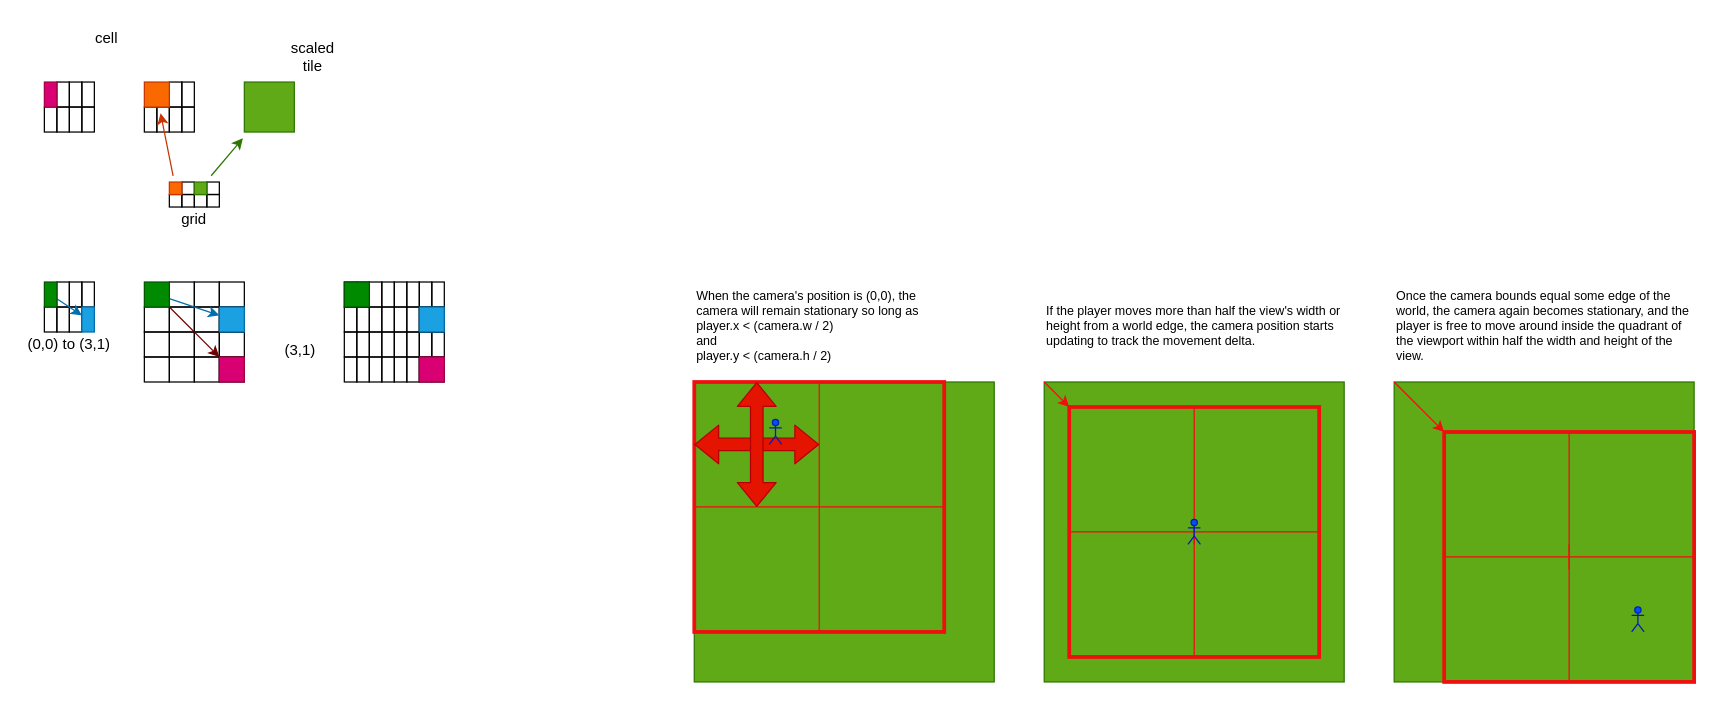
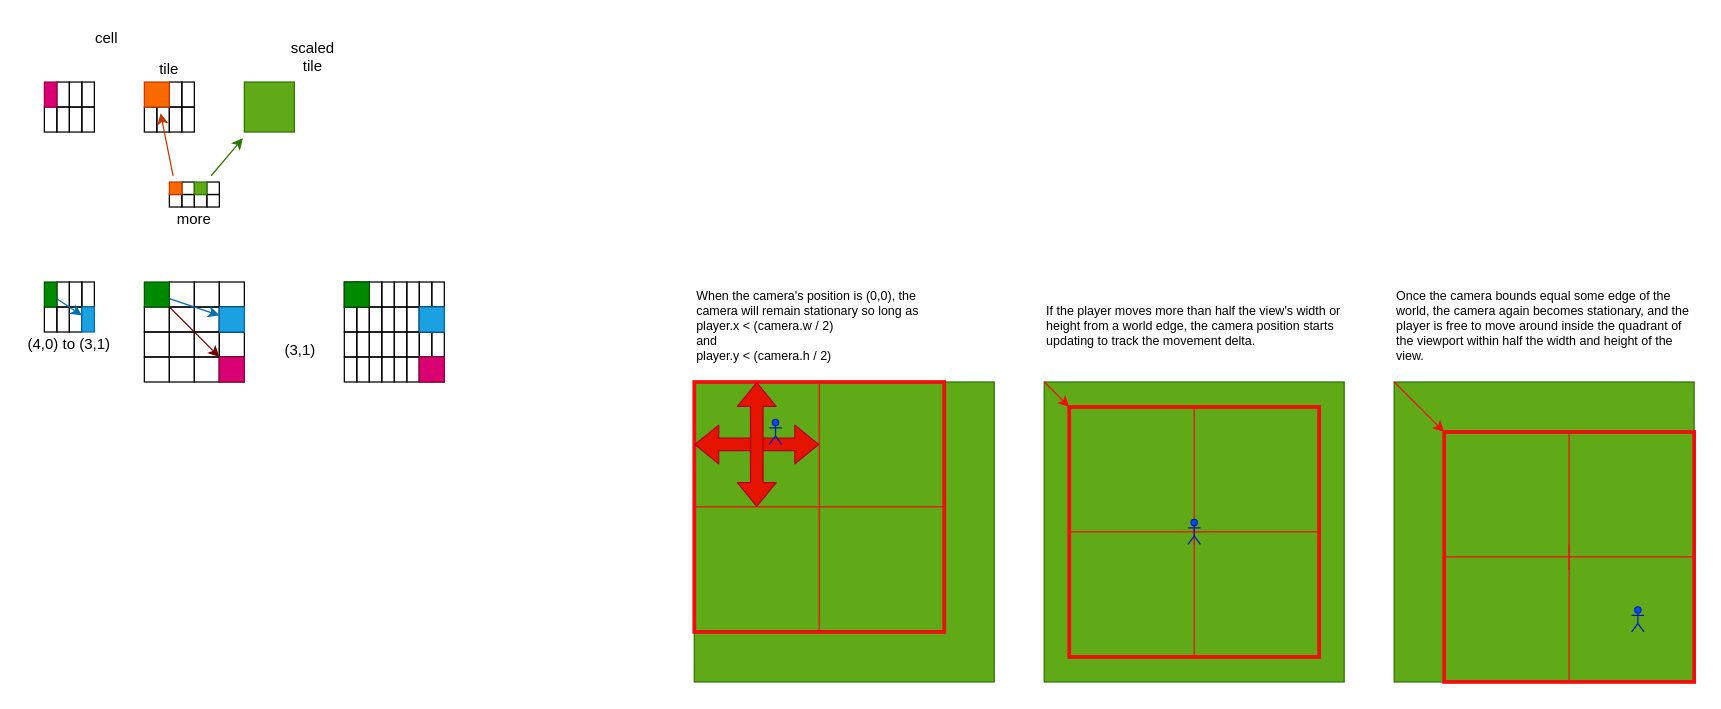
none -> (169, 69)
(194, 219) -> (194, 219)
(69, 344) -> (69, 344)
